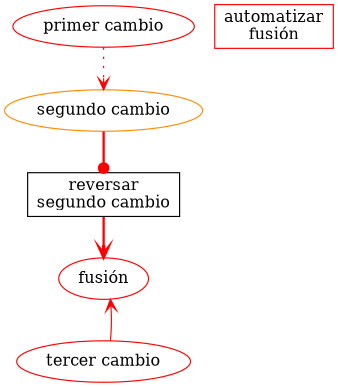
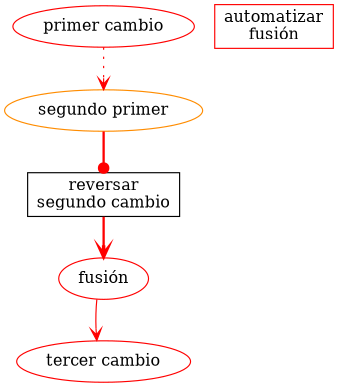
(104, 111) -> (104, 111)
(111, 326) -> (96, 314)
